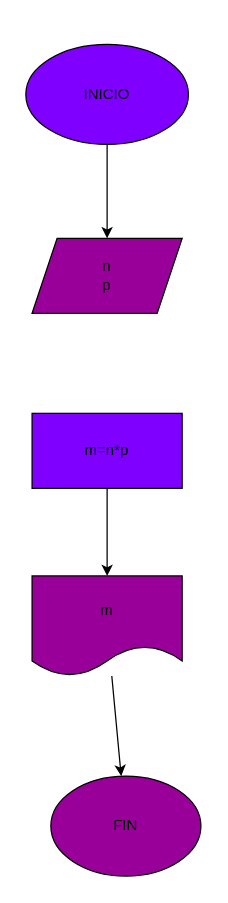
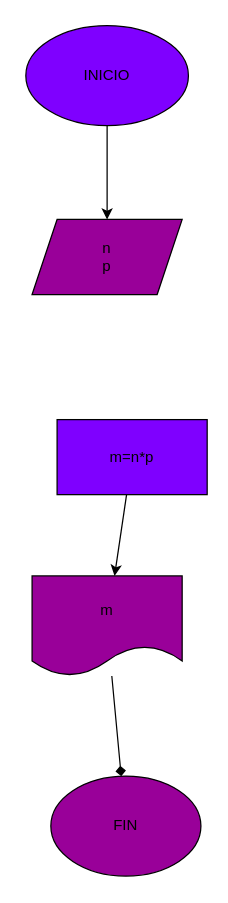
(107, 94) -> (107, 76)
(107, 276) -> (107, 257)
(107, 451) -> (132, 457)
(120, 766) -> (120, 765)
